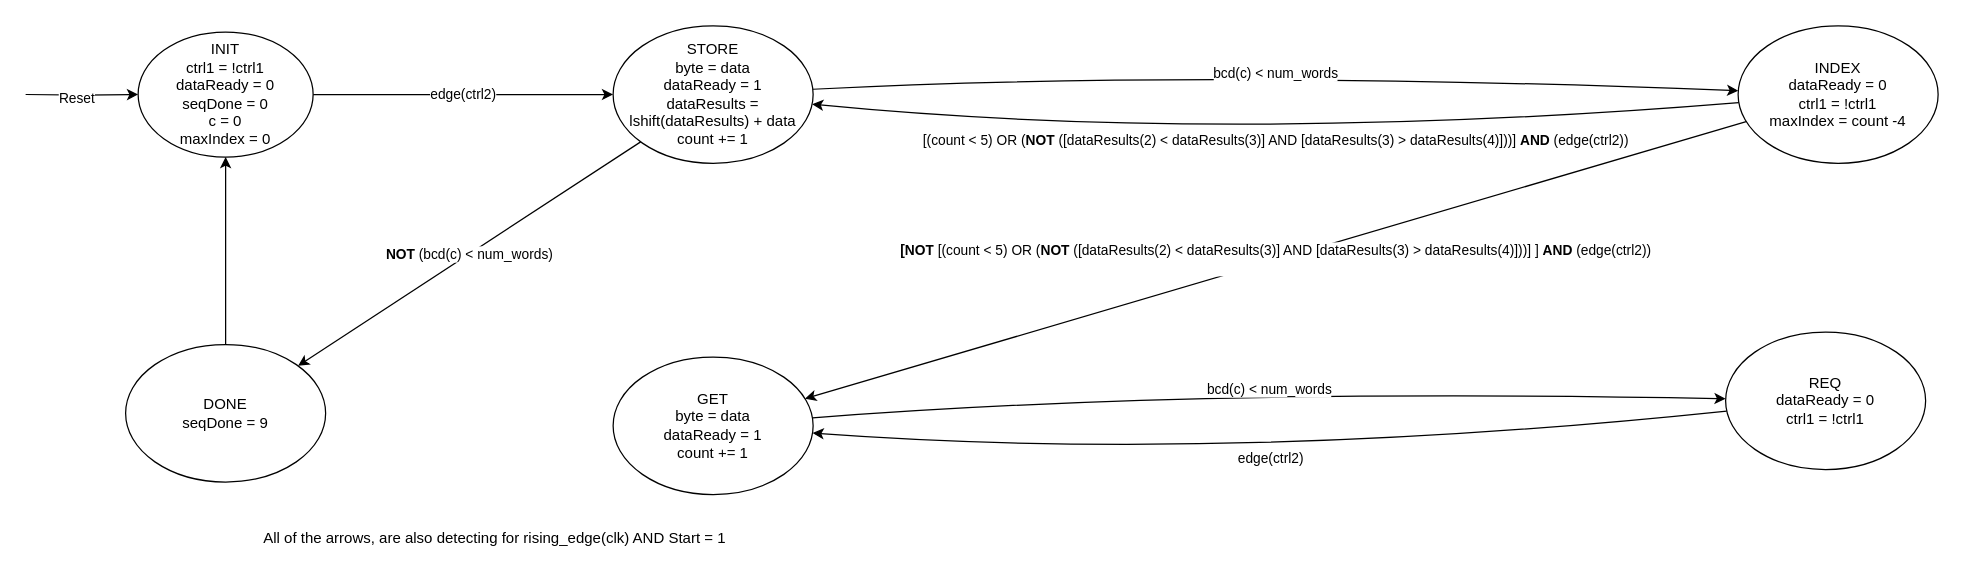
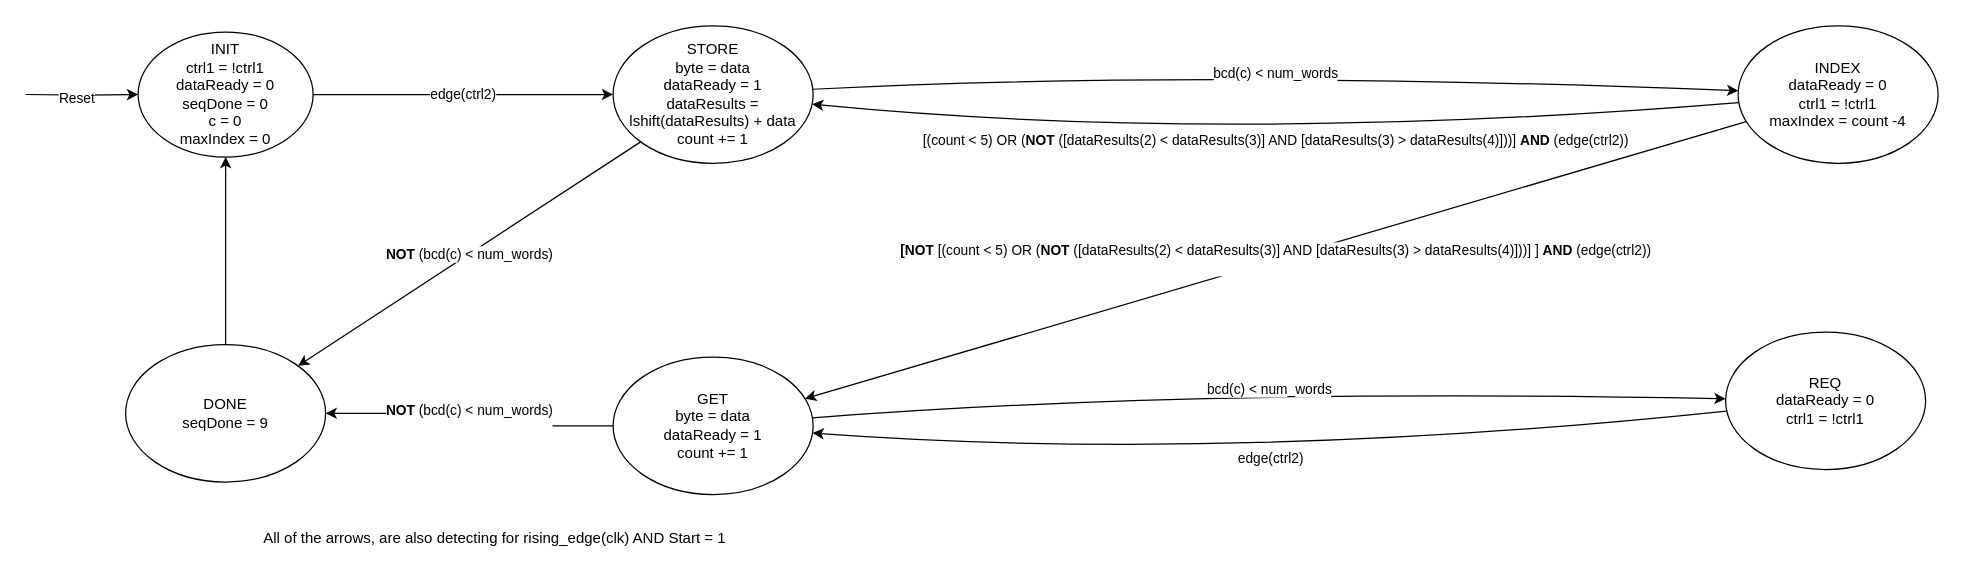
none -> (402, 413)
